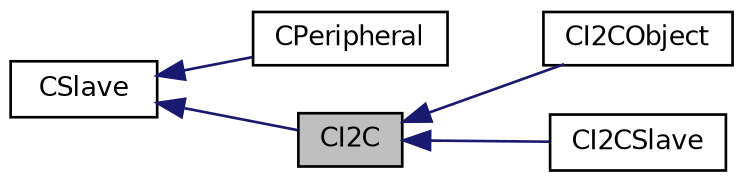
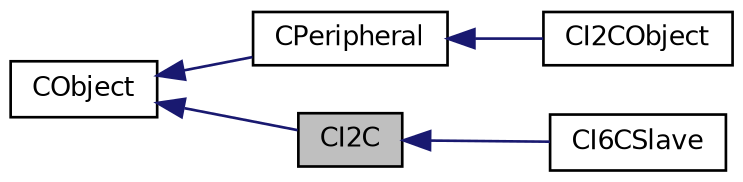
(497, 88) -> (509, 39)
(84, 89) -> (84, 89)
(638, 143) -> (638, 143)
